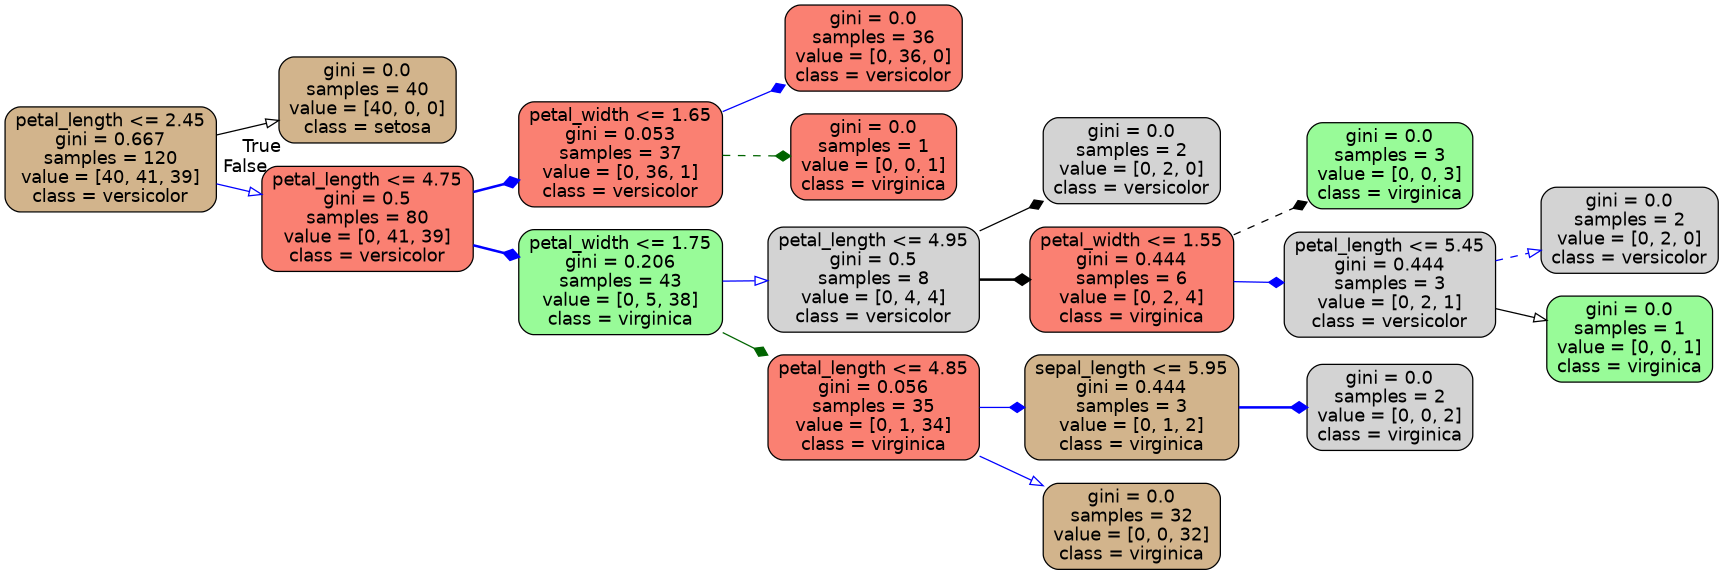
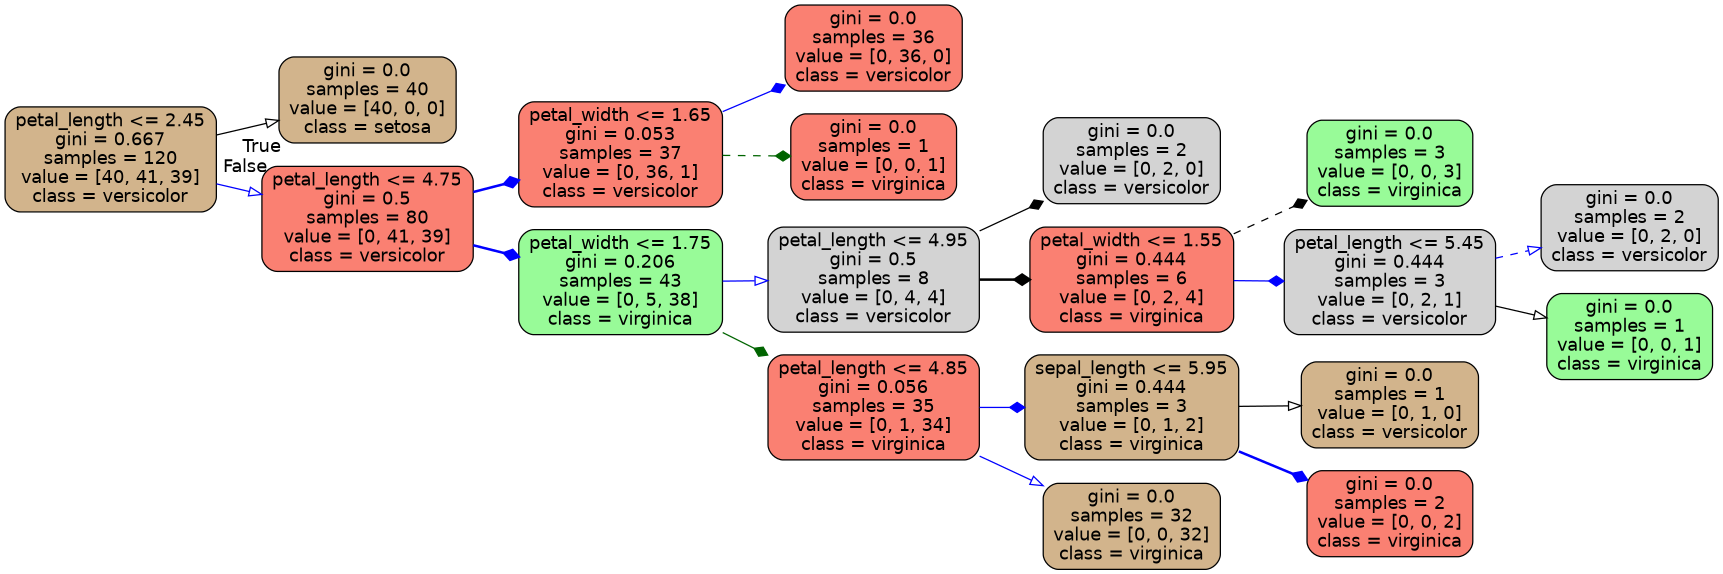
none -> (1390, 405)
(1390, 407) -> (1390, 514)
